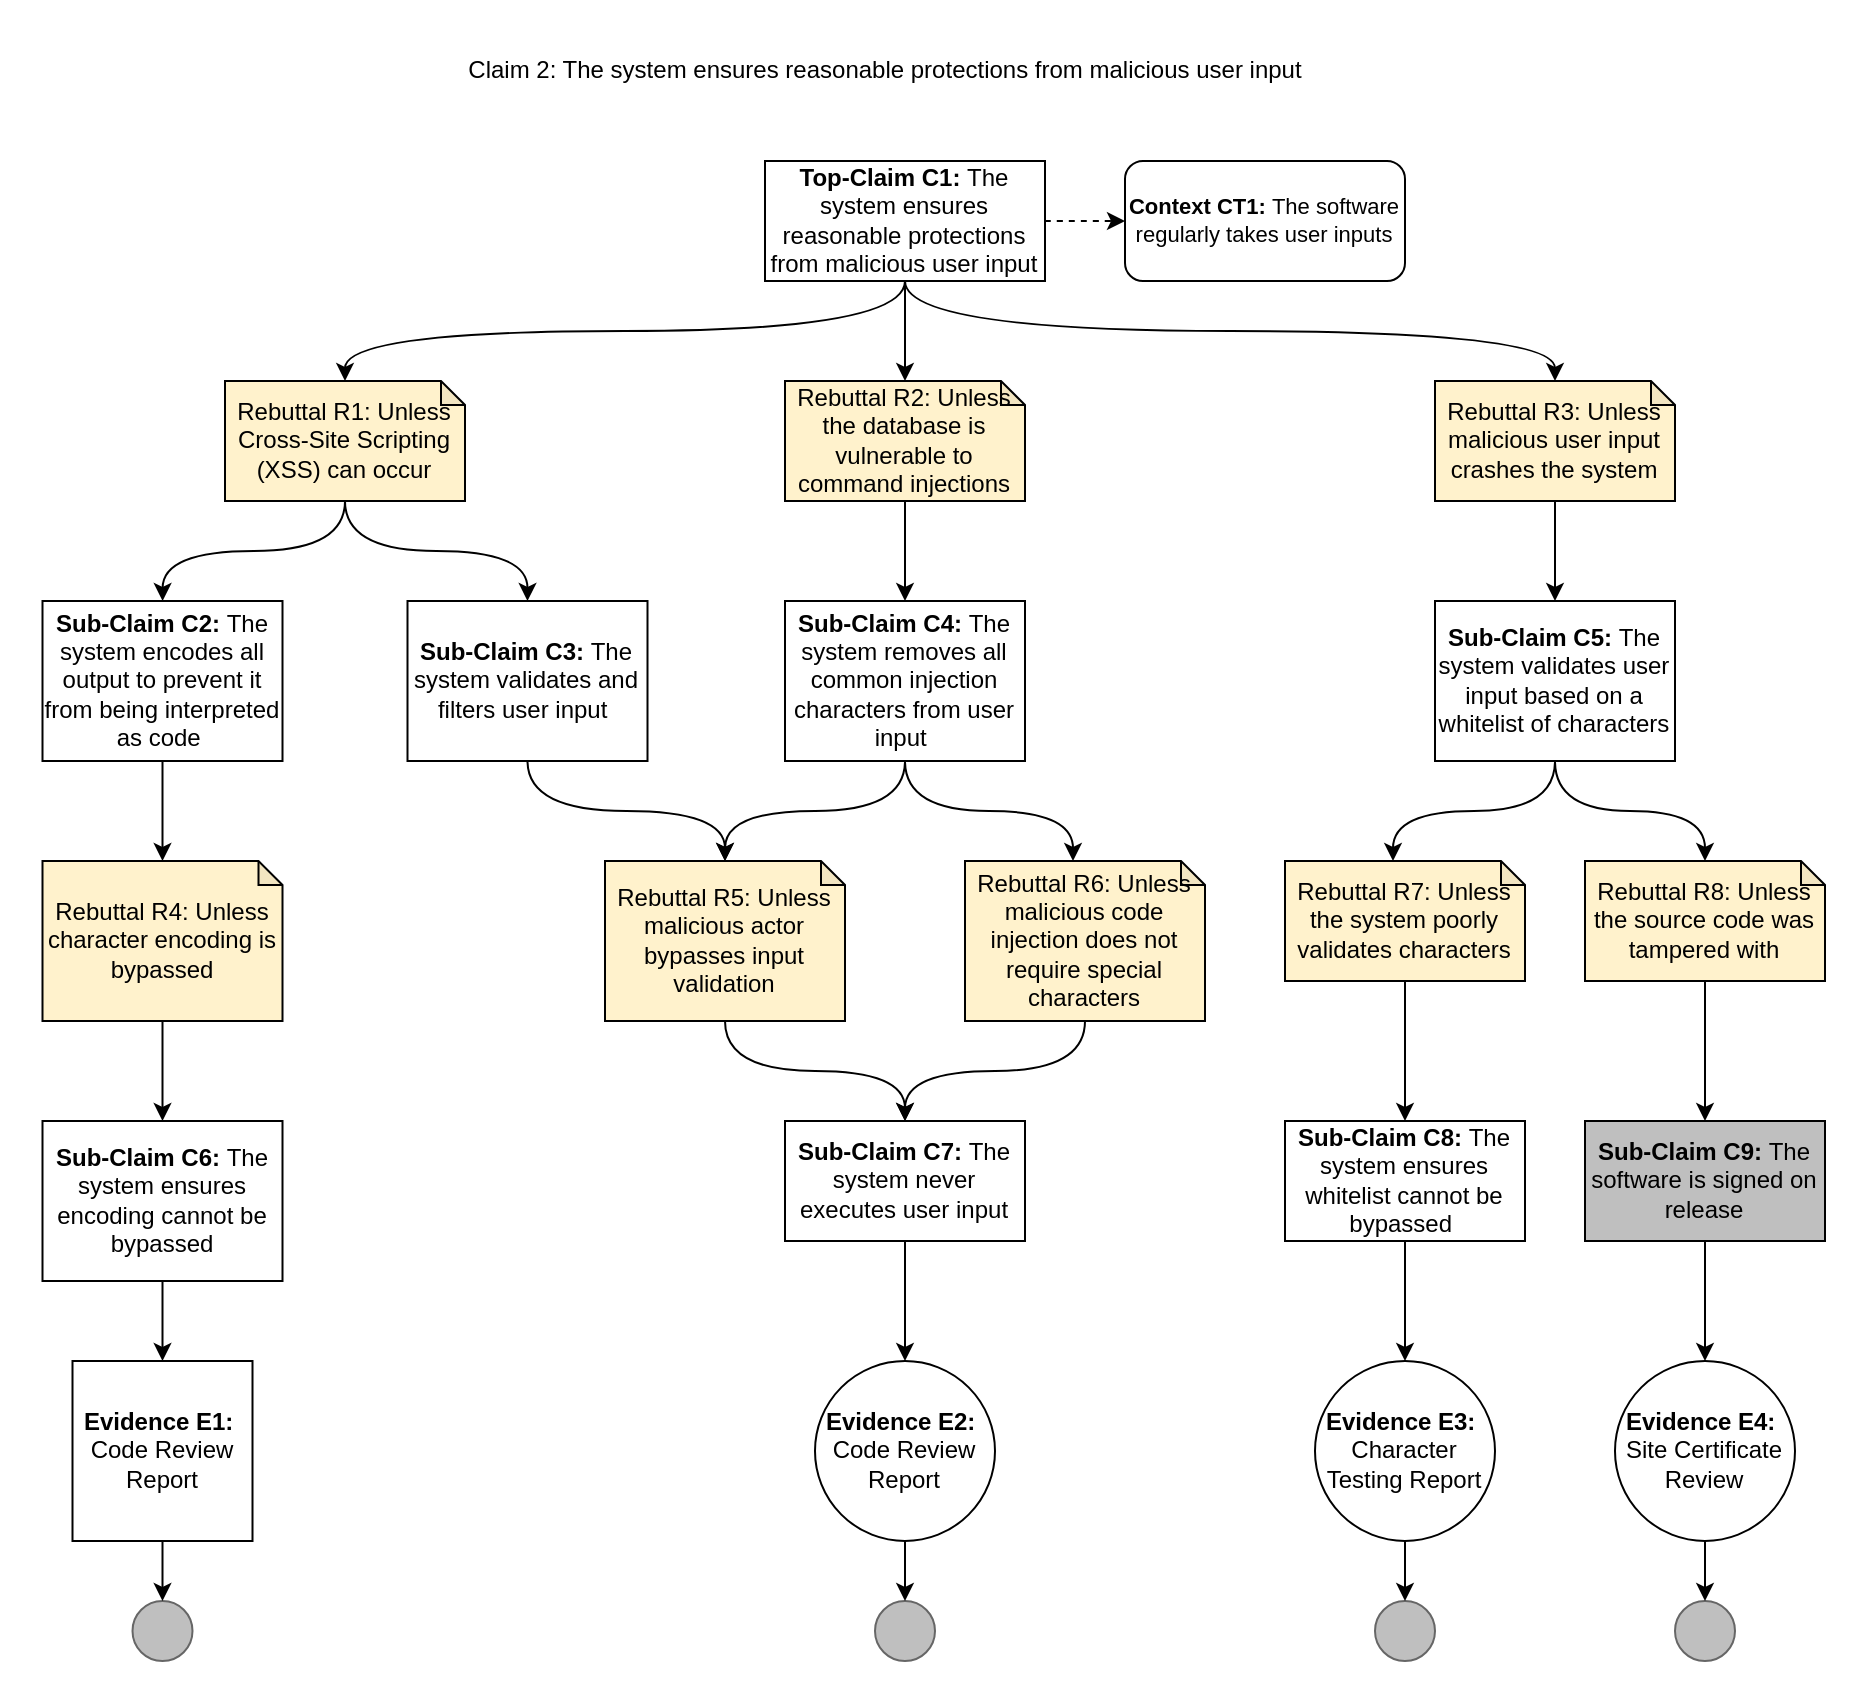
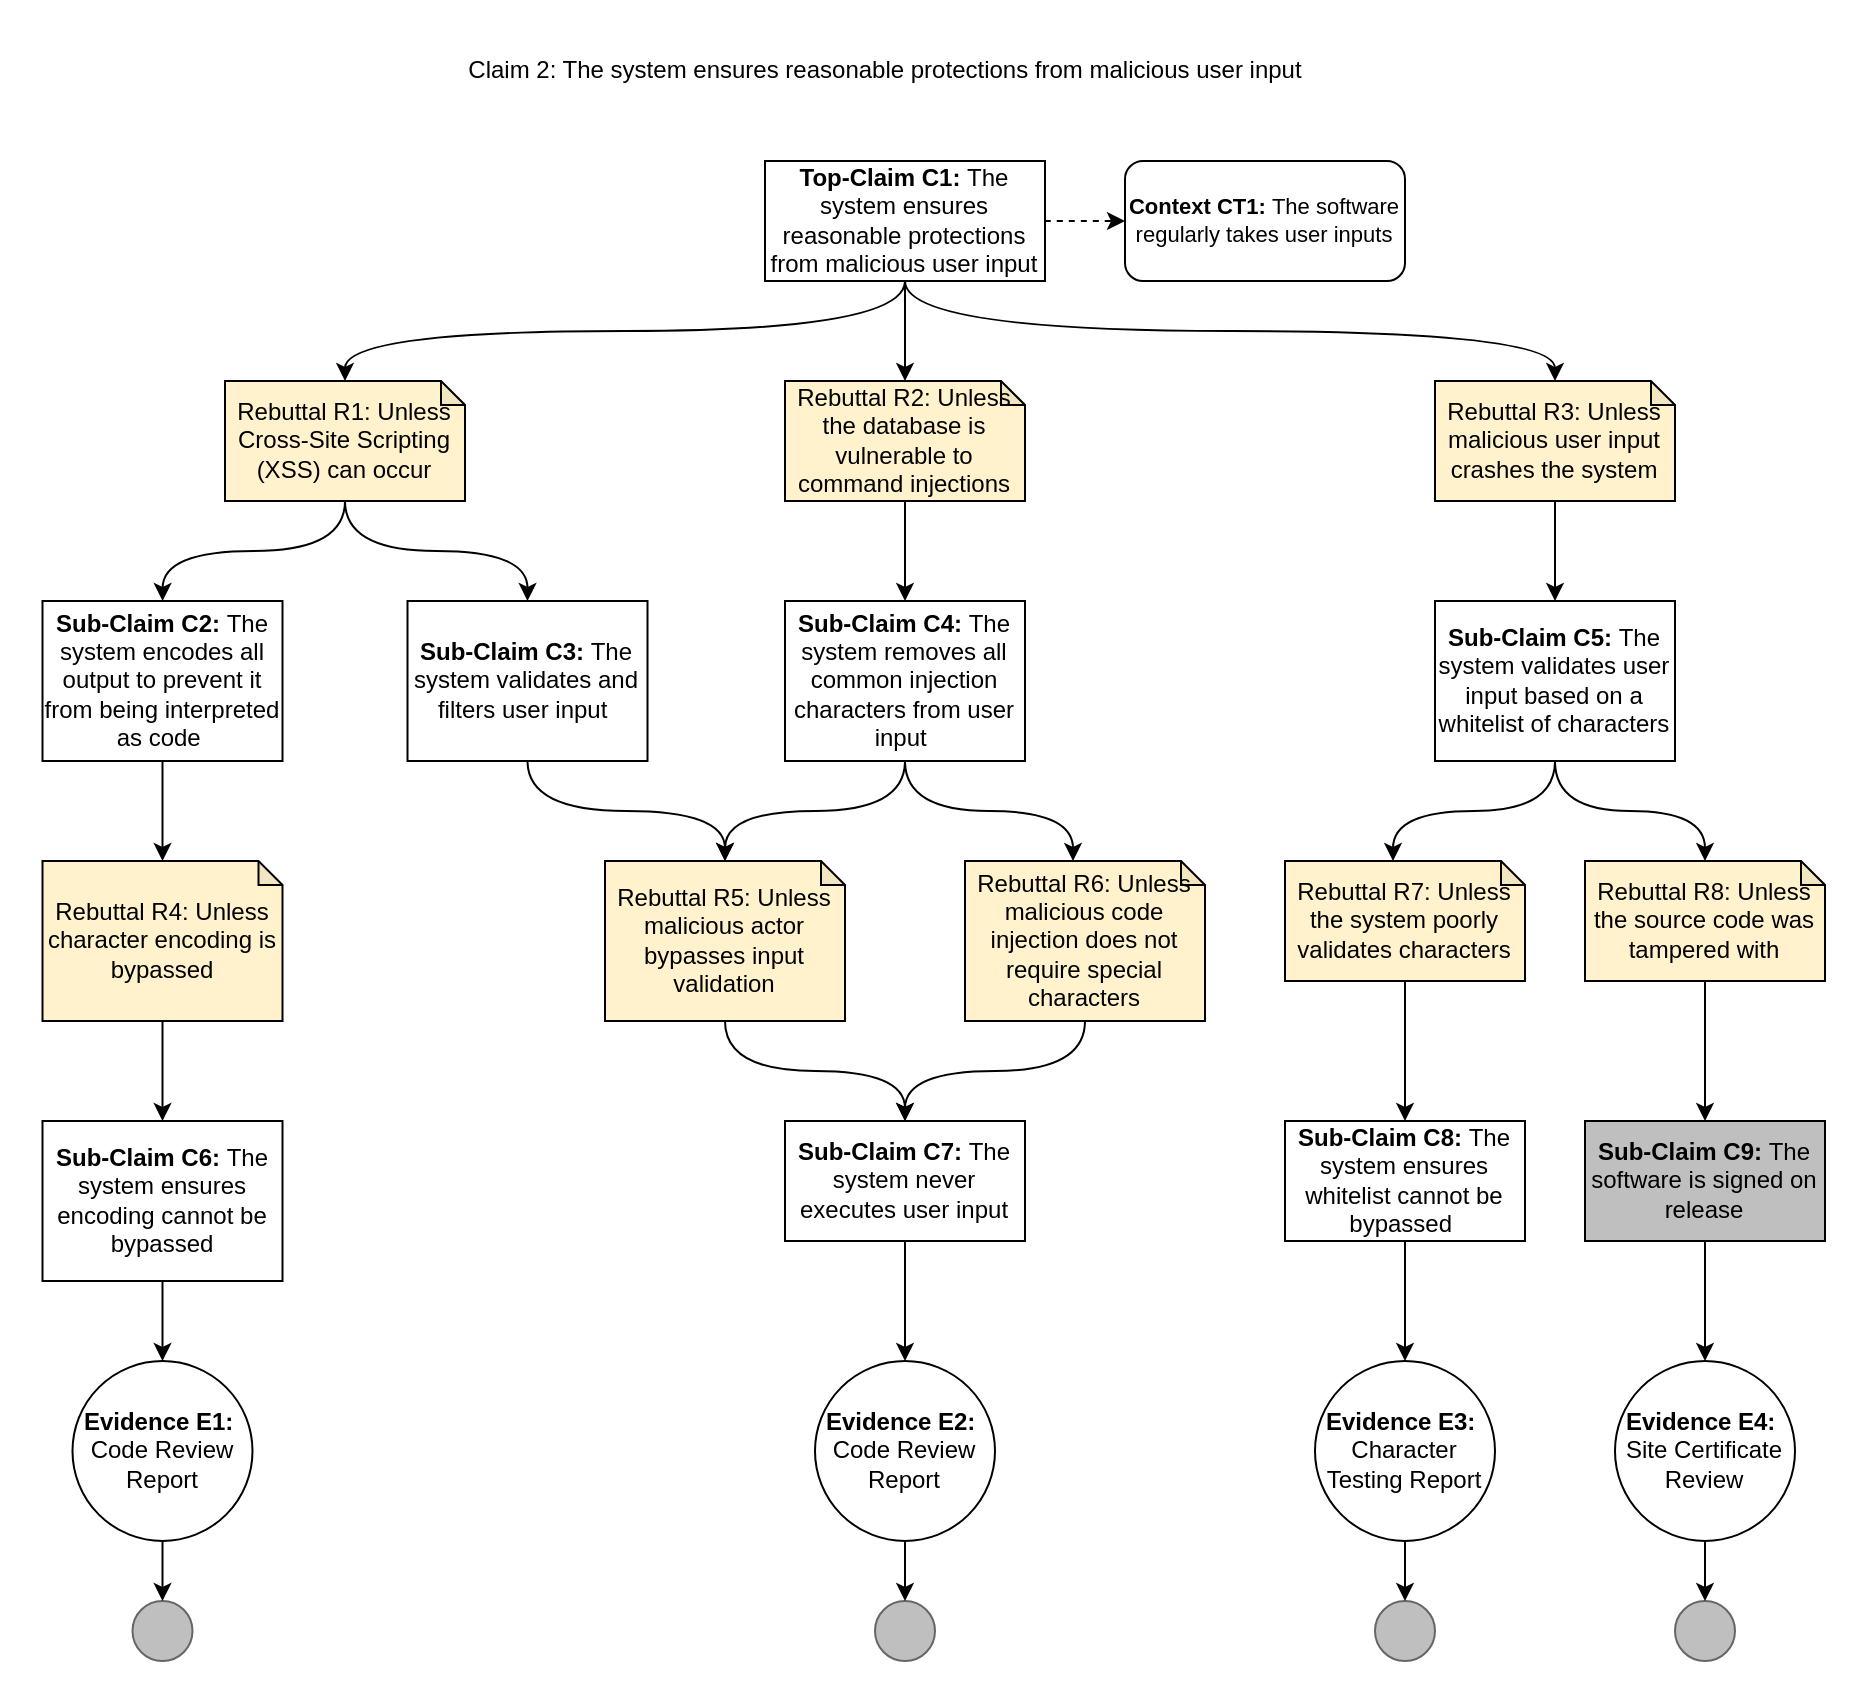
(163, 1451) -> (163, 1451)
